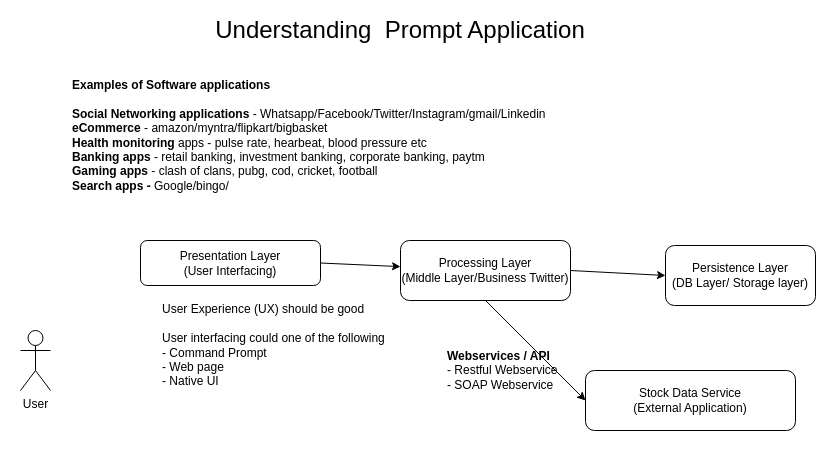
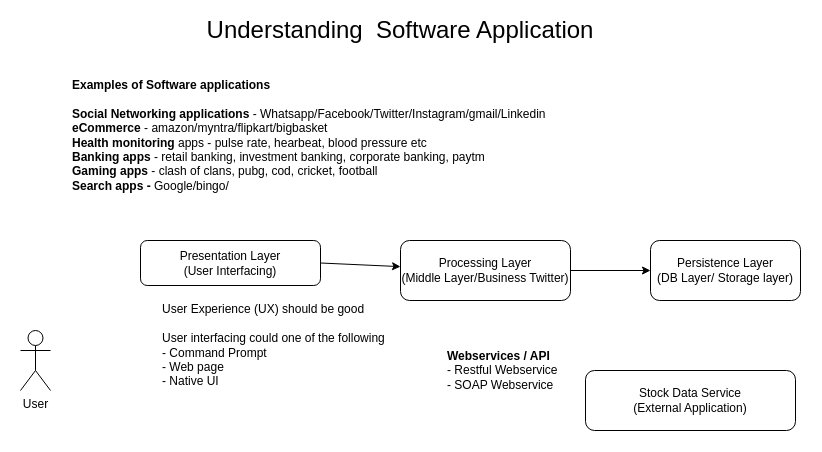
(401, 31) -> (401, 31)
(741, 276) -> (726, 271)
(533, 348) -> none
